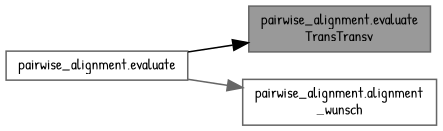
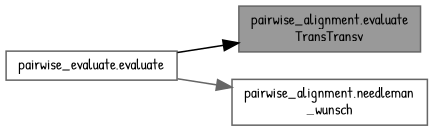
(97, 66) -> (92, 66)
(340, 102) -> (330, 102)
